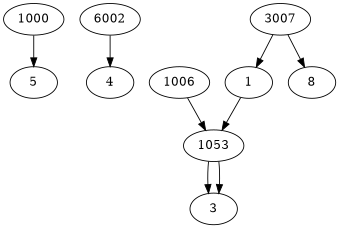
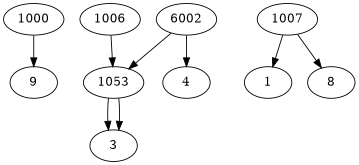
(280, 19) -> (287, 19)
(34, 83) -> (34, 83)
(234, 110) -> (153, 48)
